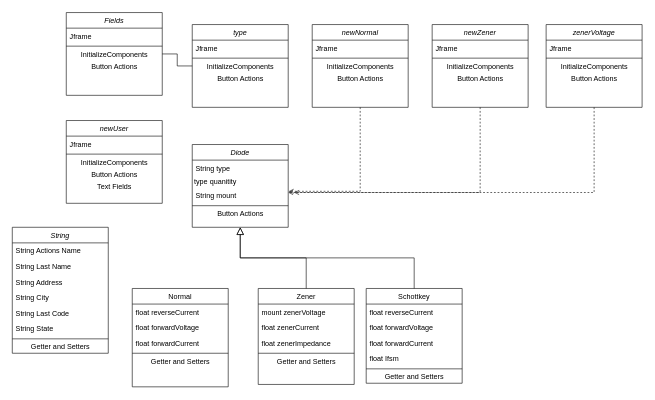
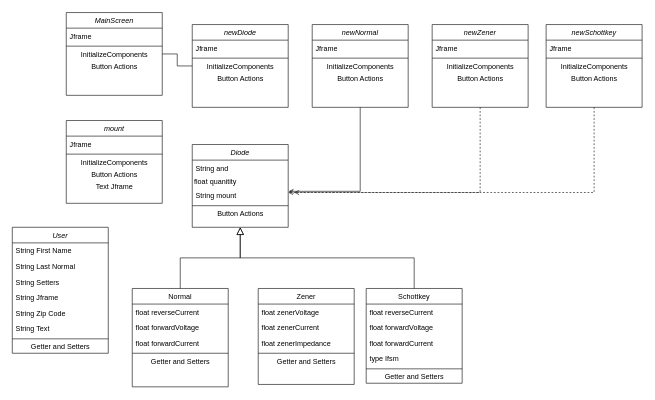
(114, 20) -> (114, 20)
(240, 32) -> (240, 32)
(594, 32) -> (594, 32)
(114, 128) -> (114, 128)
(360, 149) -> (360, 149)
(216, 168) -> (214, 168)
(241, 182) -> (241, 182)
(115, 186) -> (115, 186)
(60, 235) -> (60, 235)
(50, 251) -> (46, 251)
none -> (194, 258)
(45, 266) -> (48, 266)
(306, 274) -> none
(42, 282) -> (42, 282)
(35, 298) -> (40, 298)
(296, 312) -> (295, 312)
(45, 313) -> (42, 313)
(38, 329) -> (36, 329)
(388, 359) -> (387, 359)
